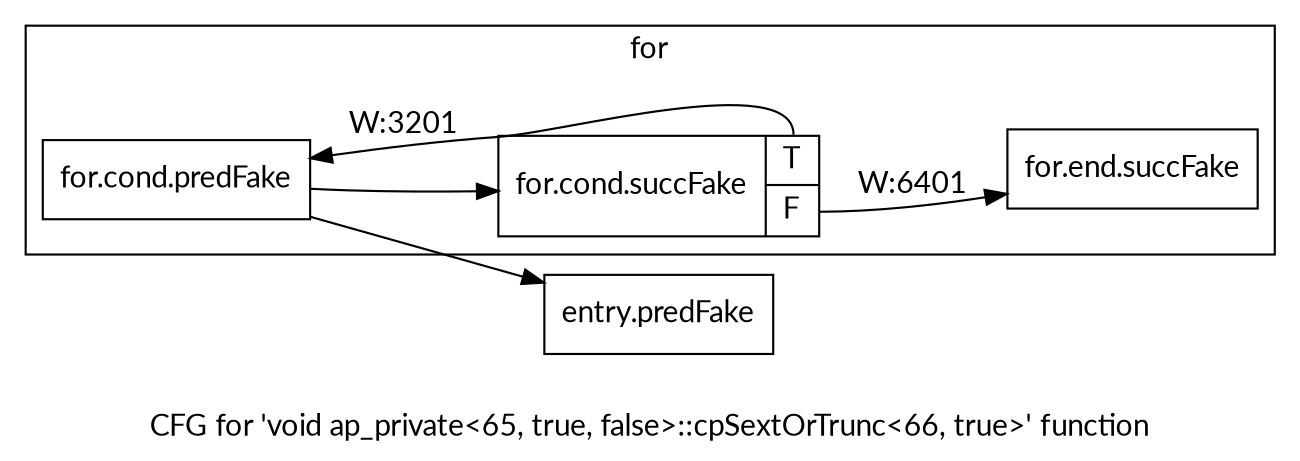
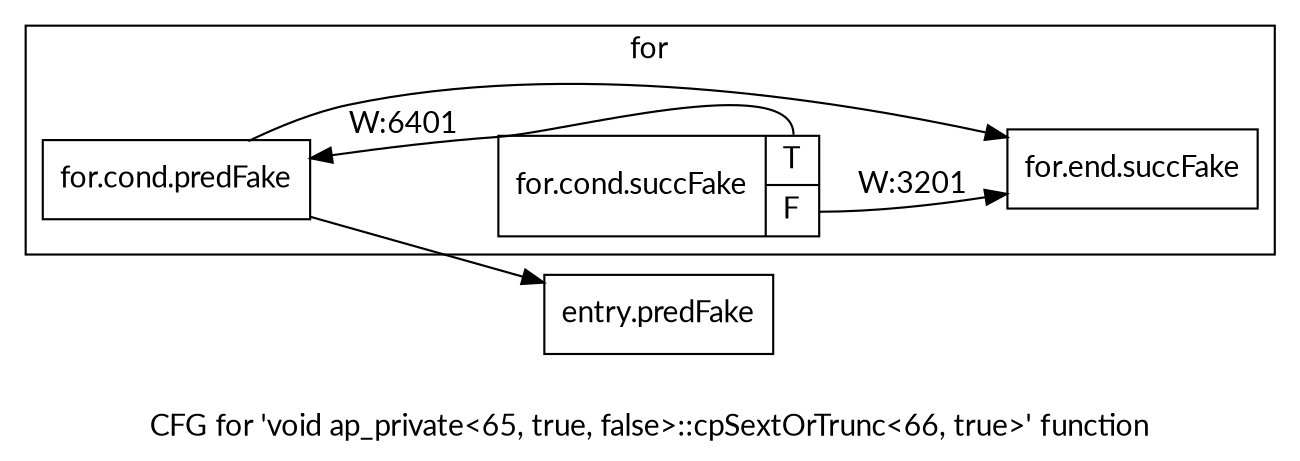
(404, 125) -> (404, 125)
(913, 185) -> (913, 185)
(393, 191) -> (615, 85)
